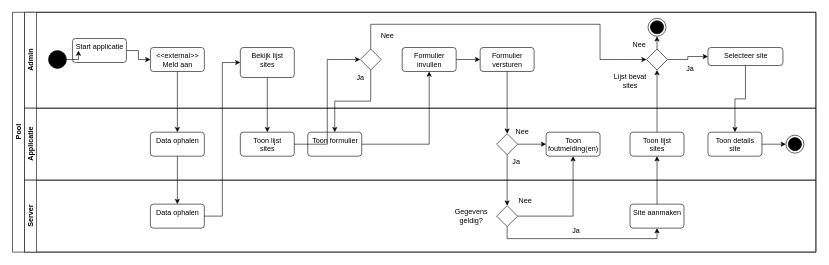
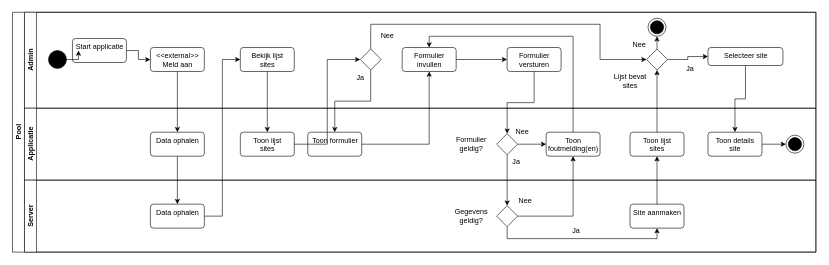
none -> (429, 38)
(507, 60) -> (534, 60)
(267, 63) -> (267, 60)
none -> (471, 144)
